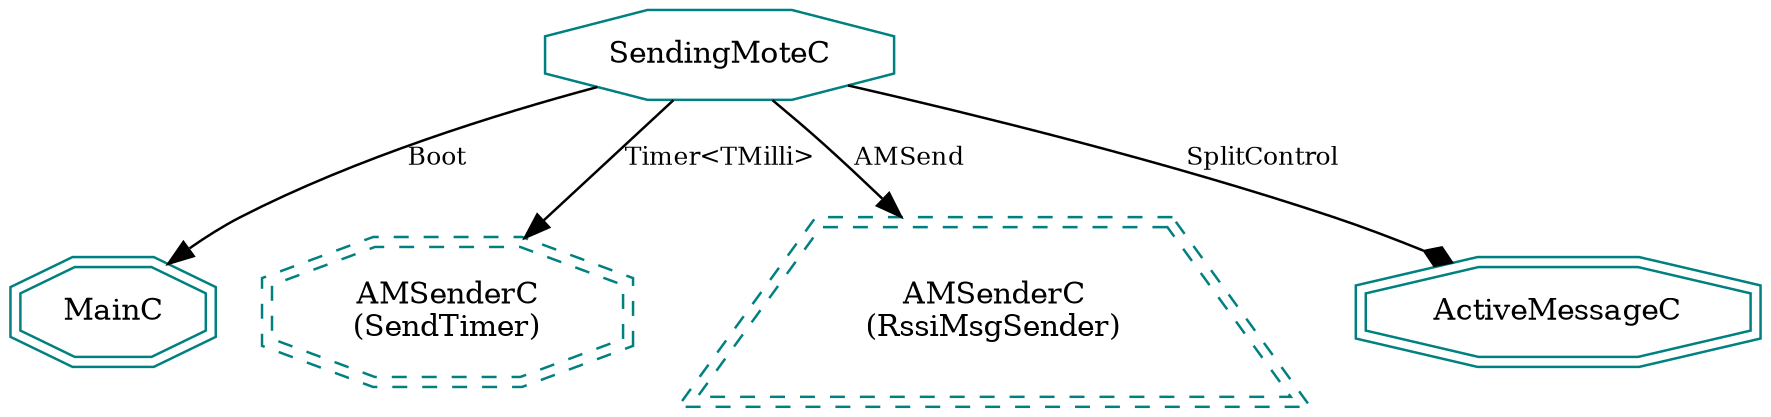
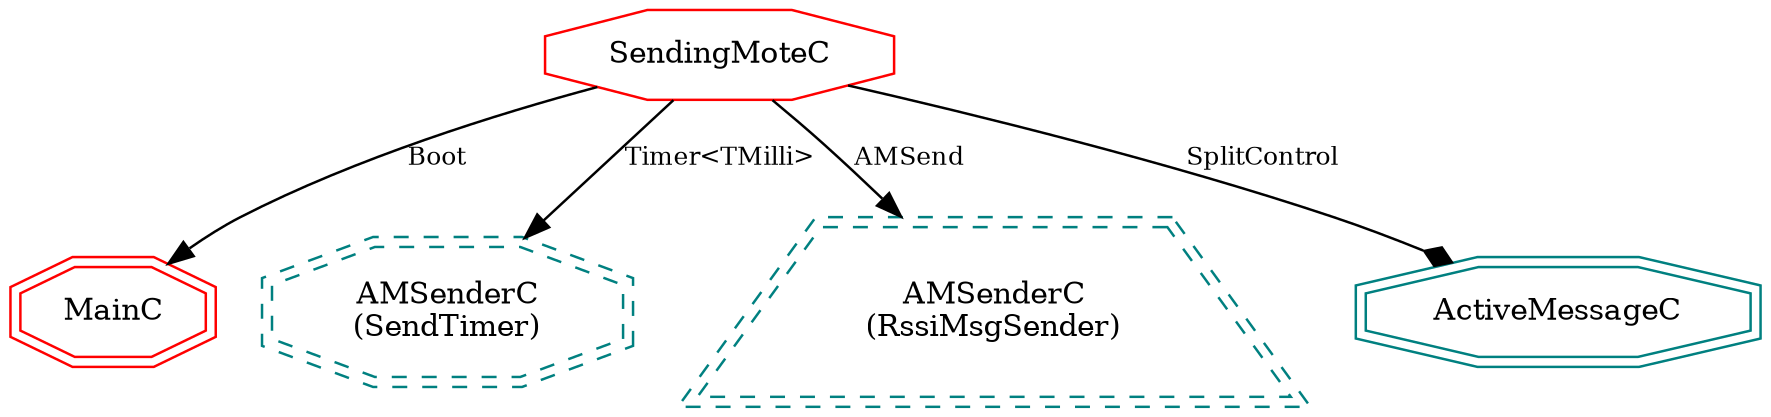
(720, 55) -> (720, 55)
(113, 312) -> (113, 312)
